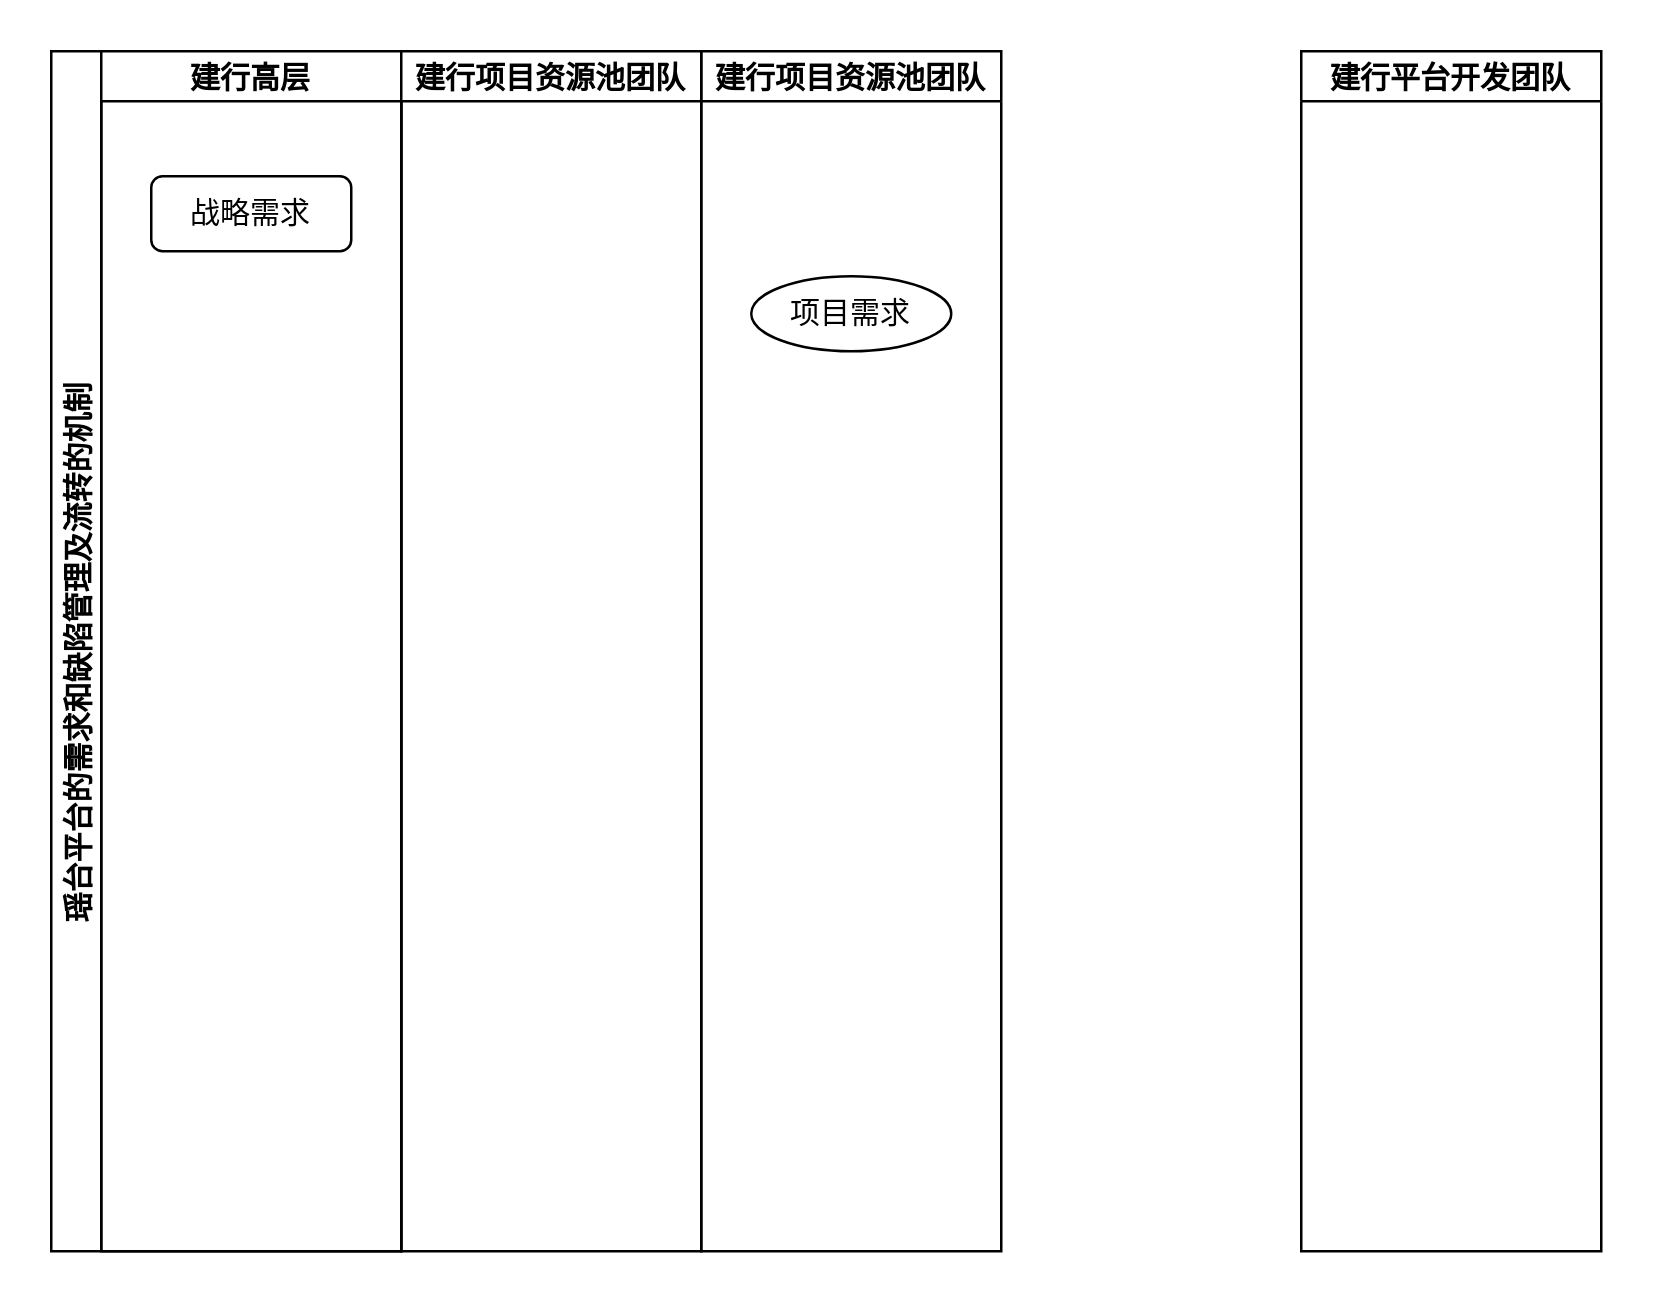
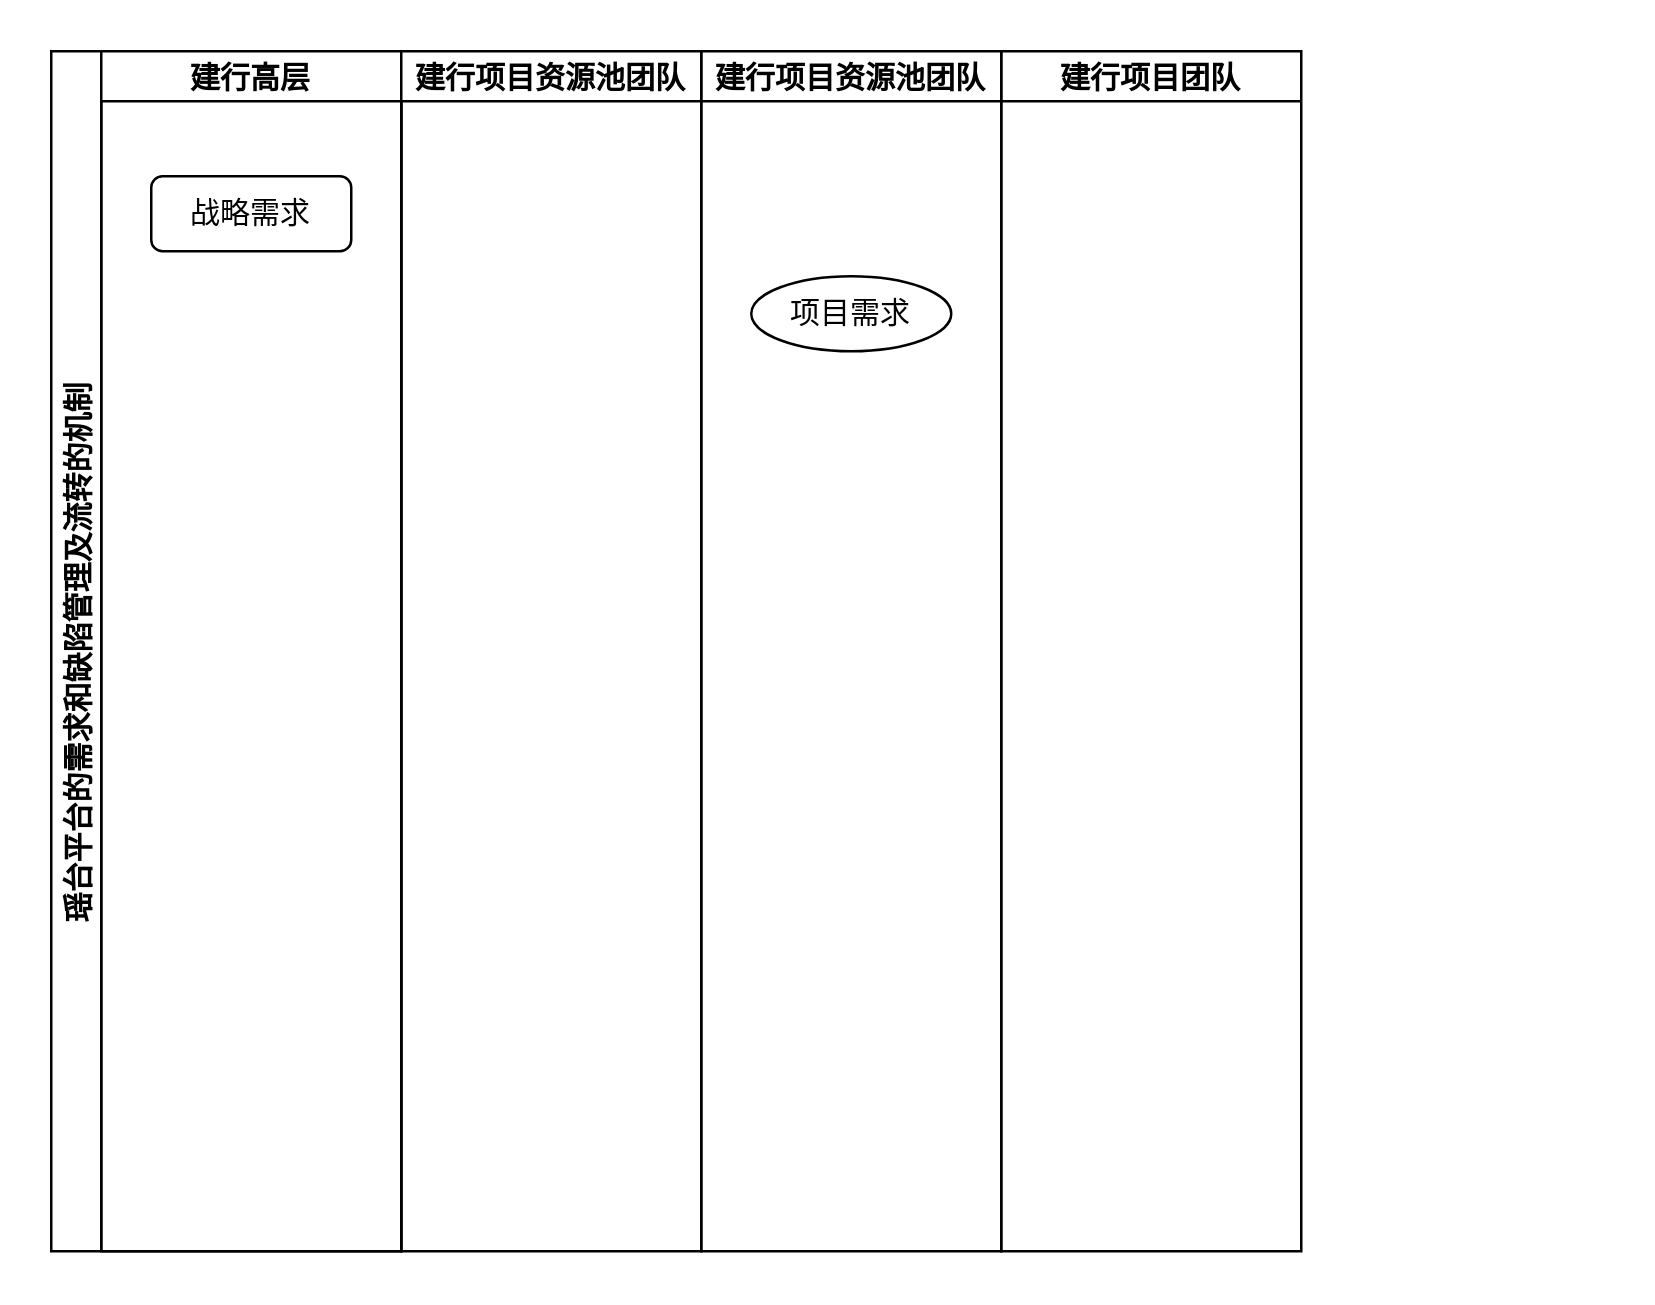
none -> (1151, 651)
(1451, 651) -> none
